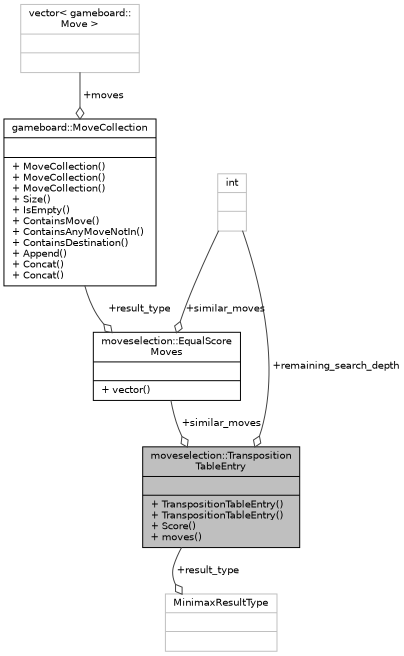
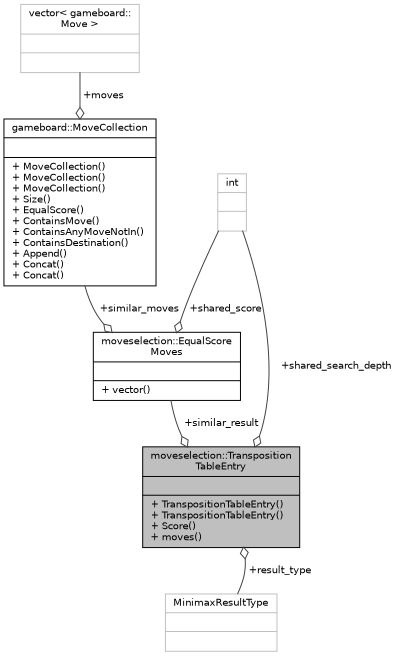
(41, 210) -> (48, 210)
(138, 309) -> (138, 309)
(224, 309) -> (224, 309)
(335, 366) -> (335, 366)
(220, 424) -> (220, 424)
(174, 565) -> (244, 577)
